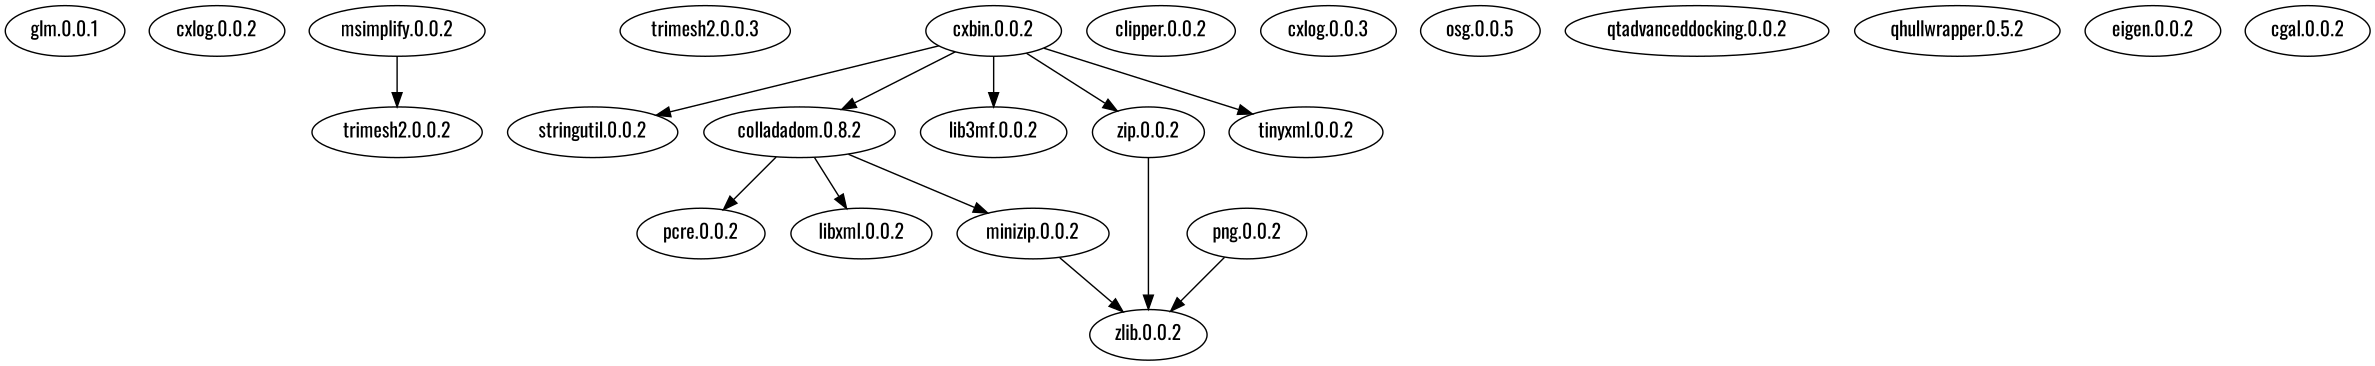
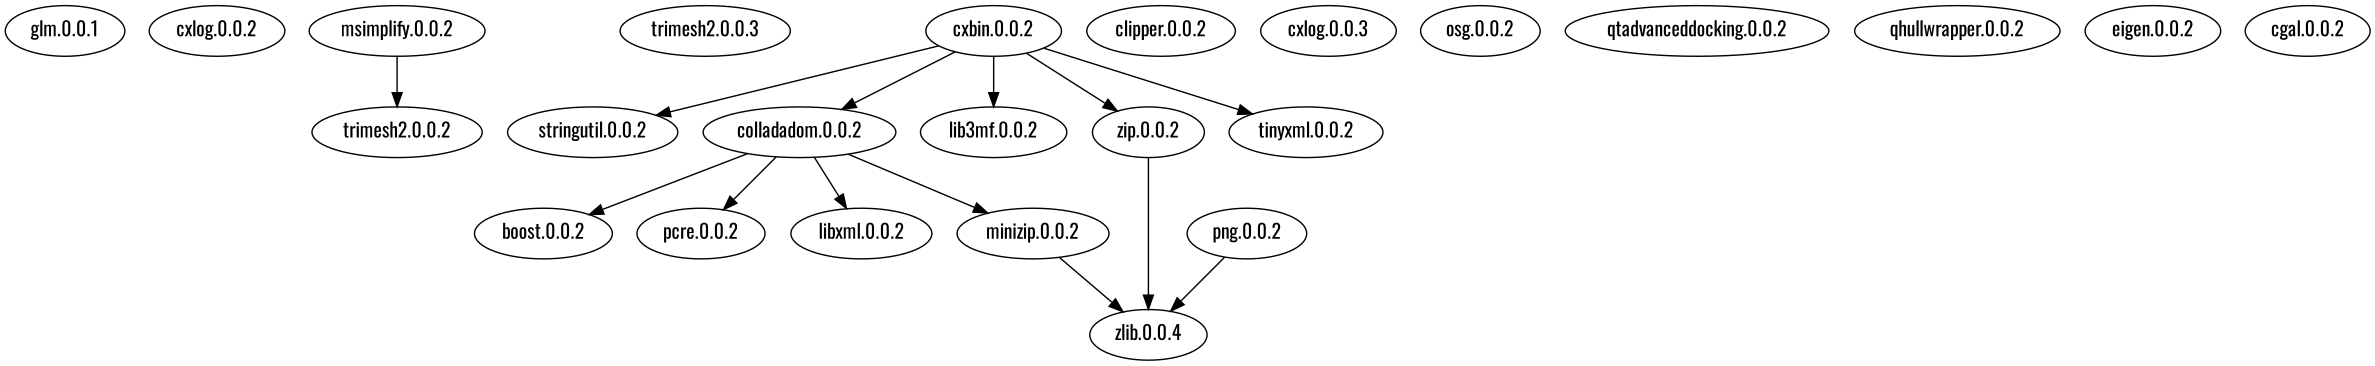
(1480, 31) -> (1480, 31)
(1957, 31) -> (1957, 31)
(799, 132) -> (799, 132)
none -> (543, 234)
(1148, 335) -> (1148, 335)
